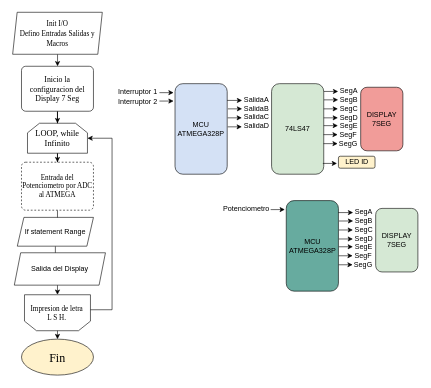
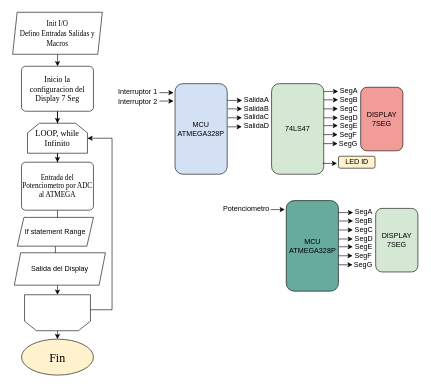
(57, 186) -> (57, 186)
(57, 313) -> none
